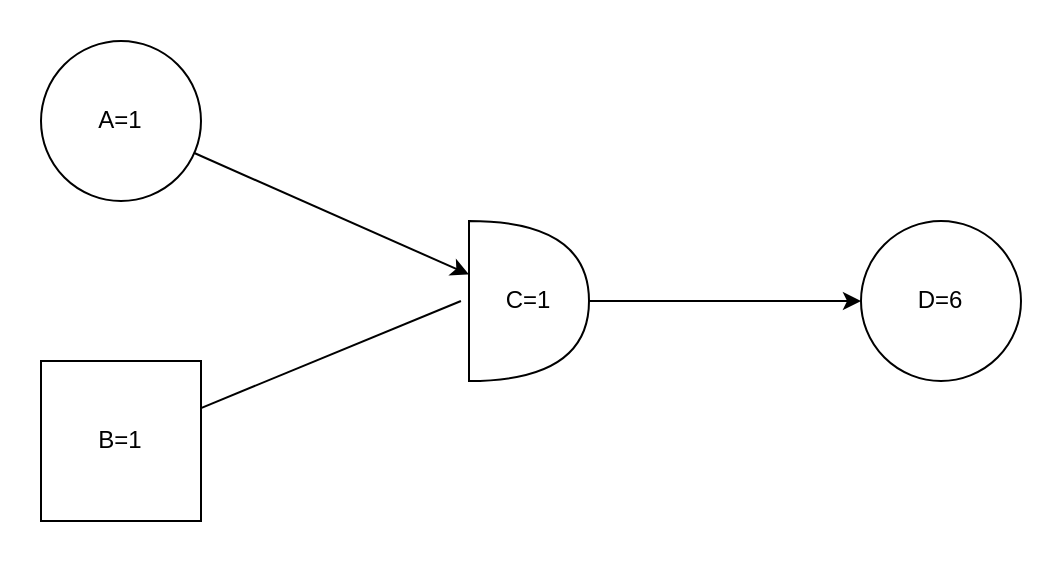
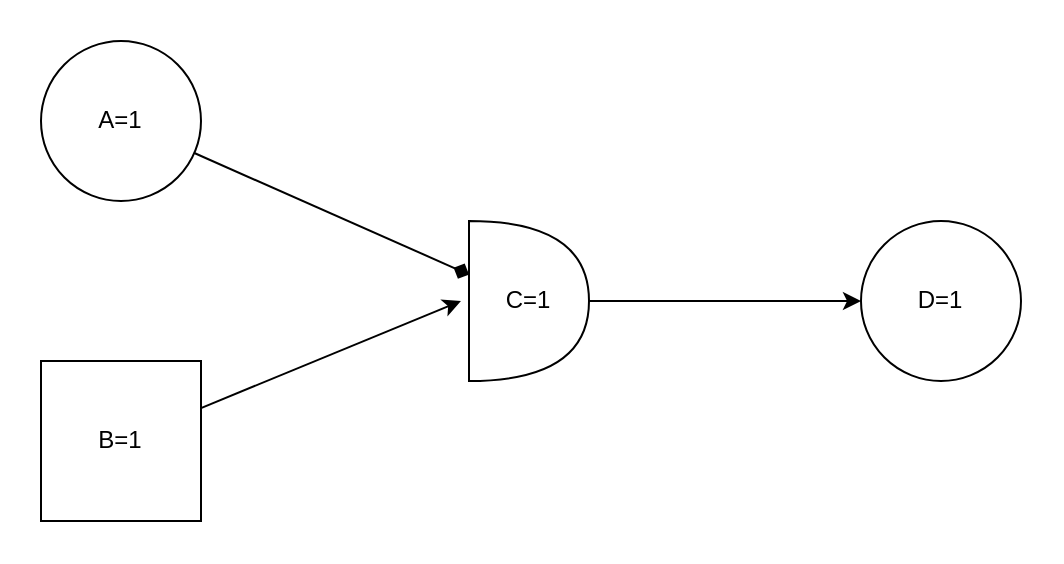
(454, 268) -> (453, 267)
(941, 301) -> (941, 301)
(454, 304) -> (447, 307)
